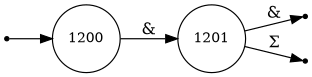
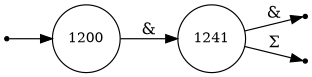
(212, 39) -> (212, 39)
